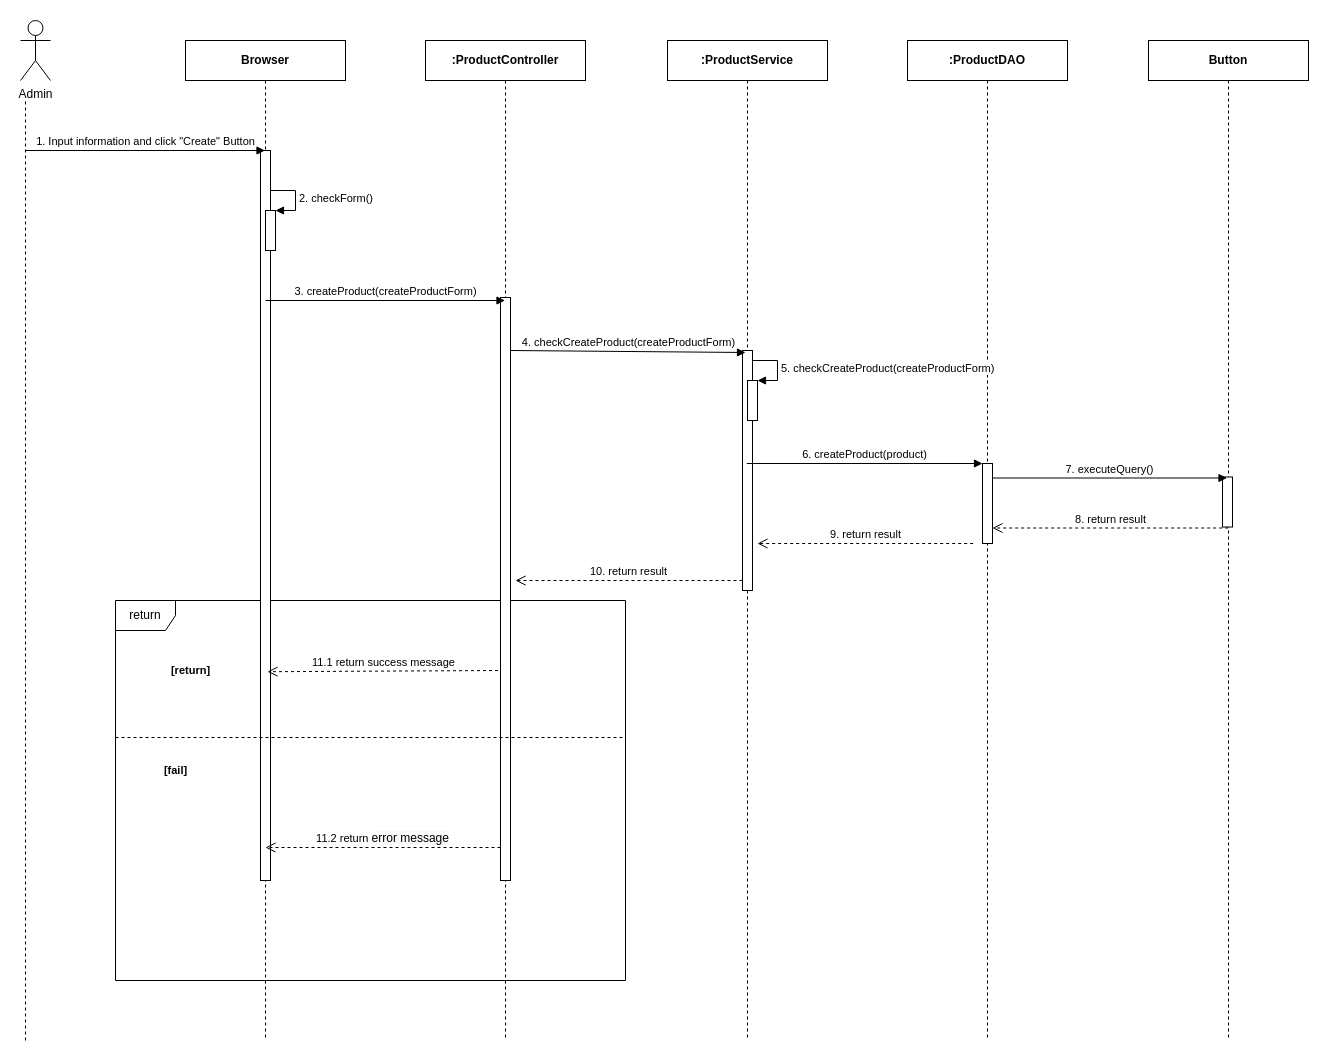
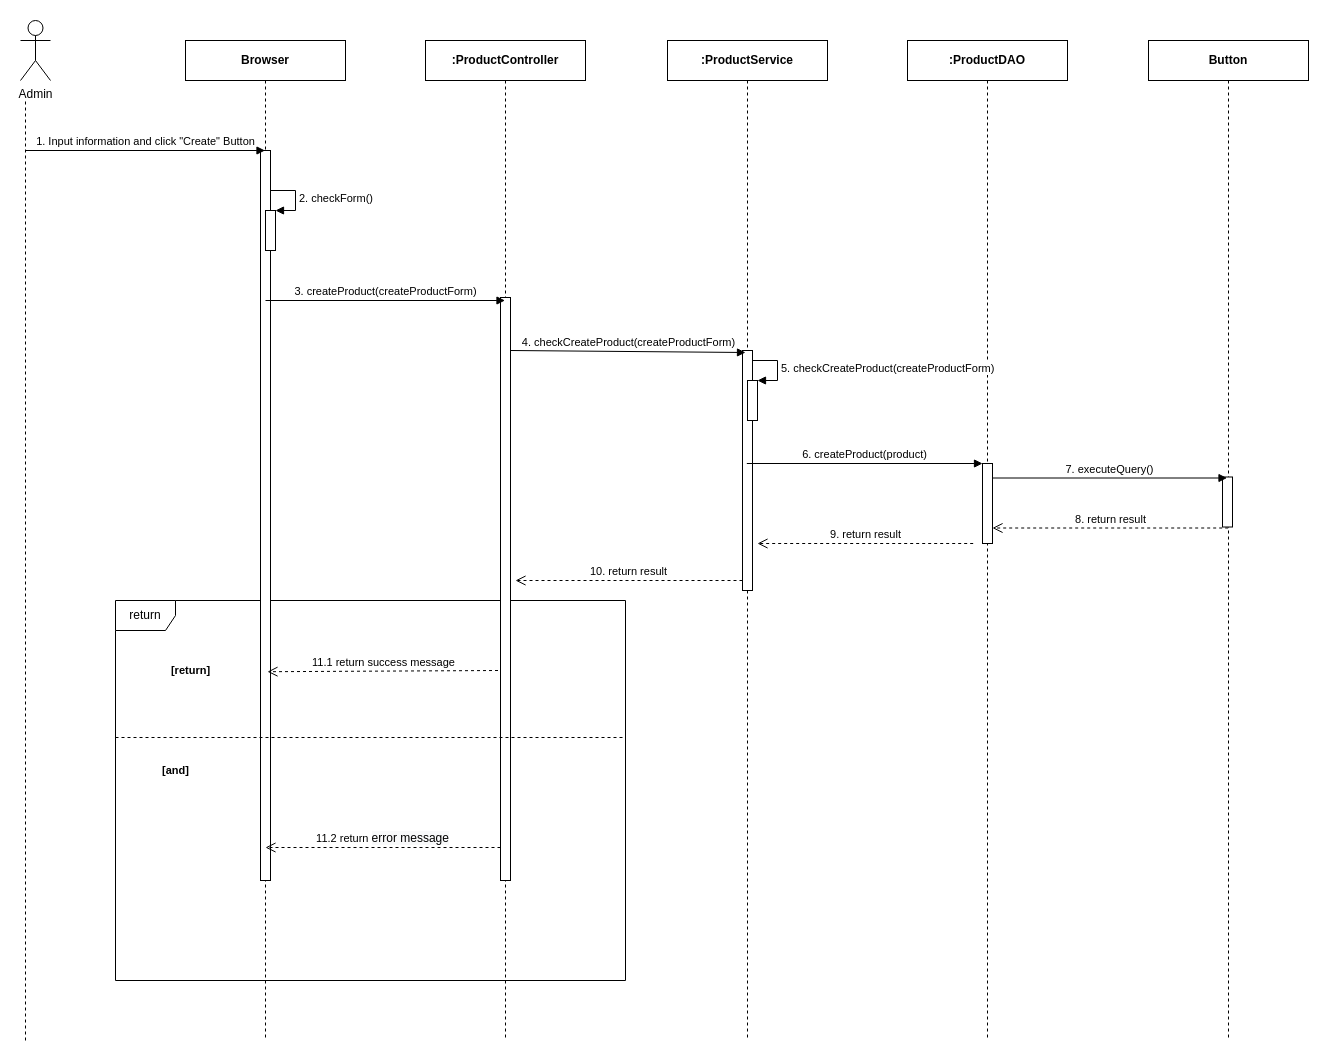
(176, 771) -> (176, 771)
